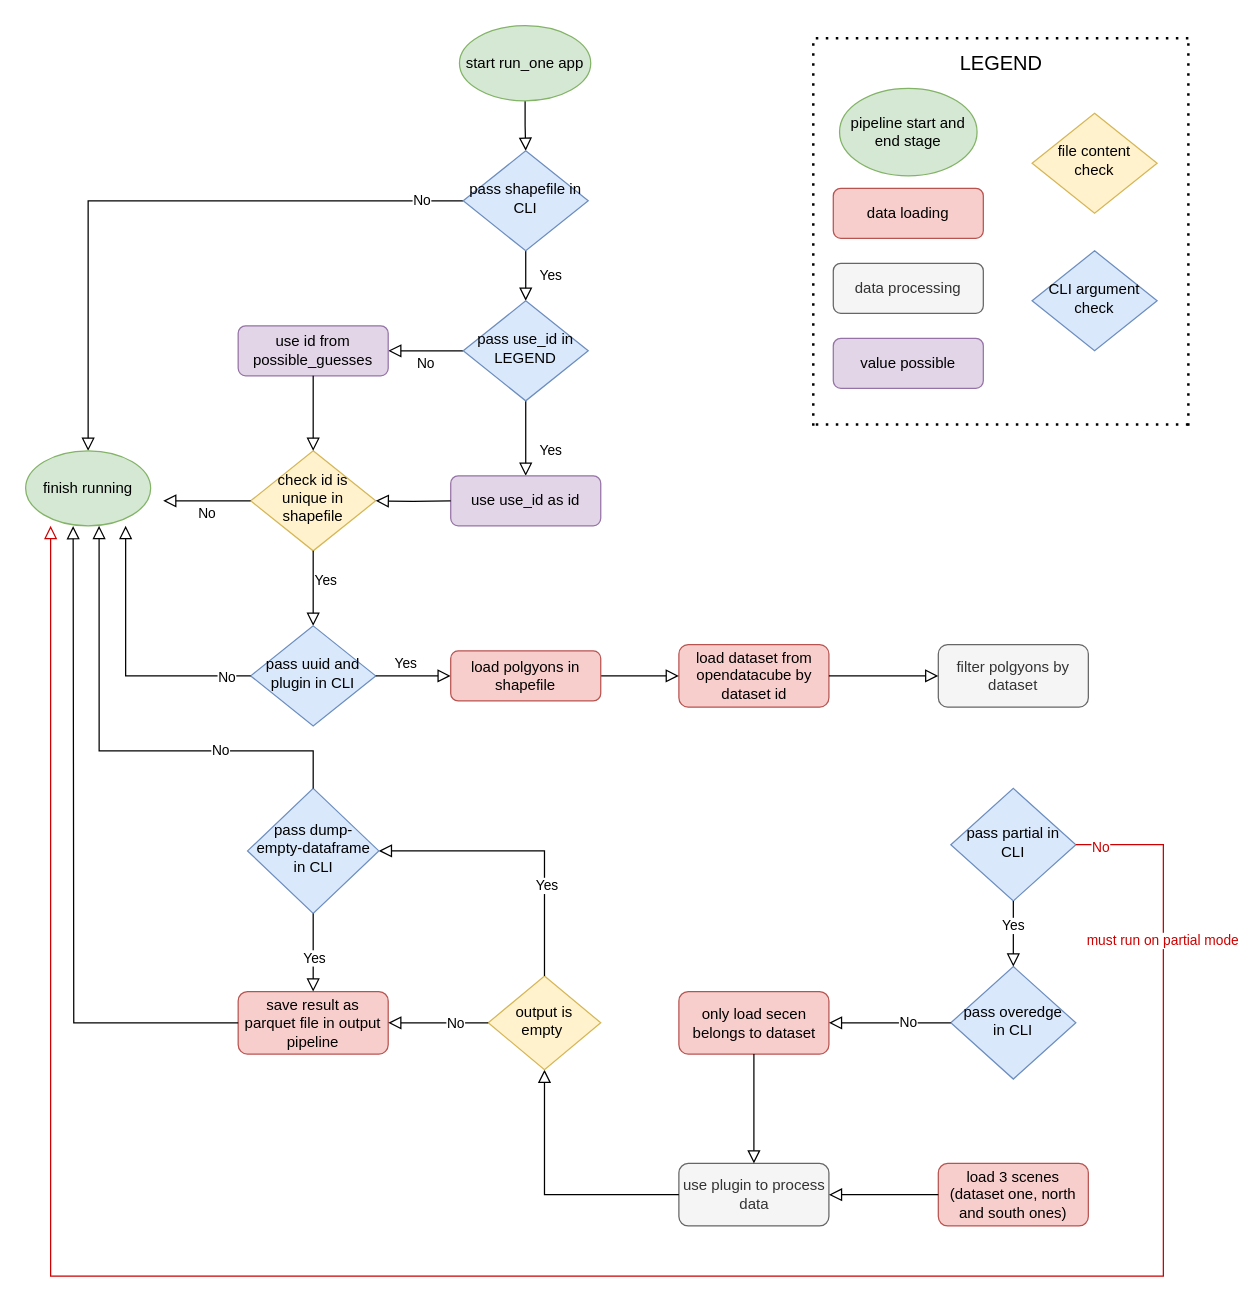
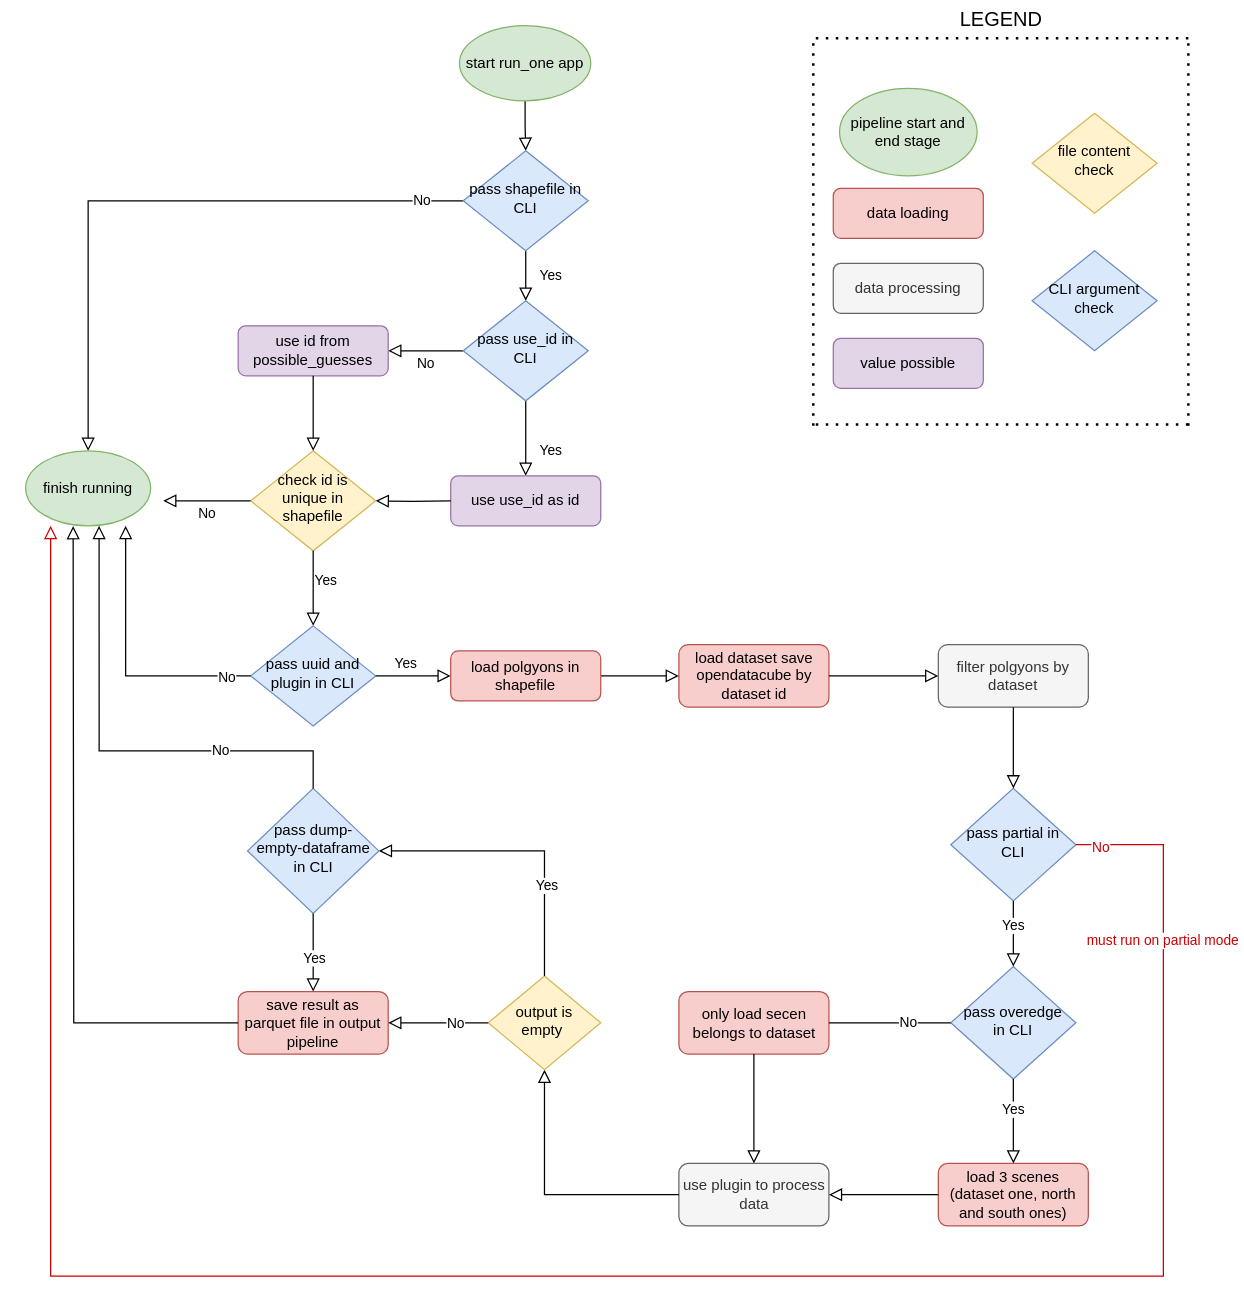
(1001, 63) -> (1001, 19)
(526, 348) -> (526, 348)
(754, 676) -> (754, 676)
none -> (1013, 741)
(842, 1023) -> (837, 1023)
none -> (1013, 1114)
